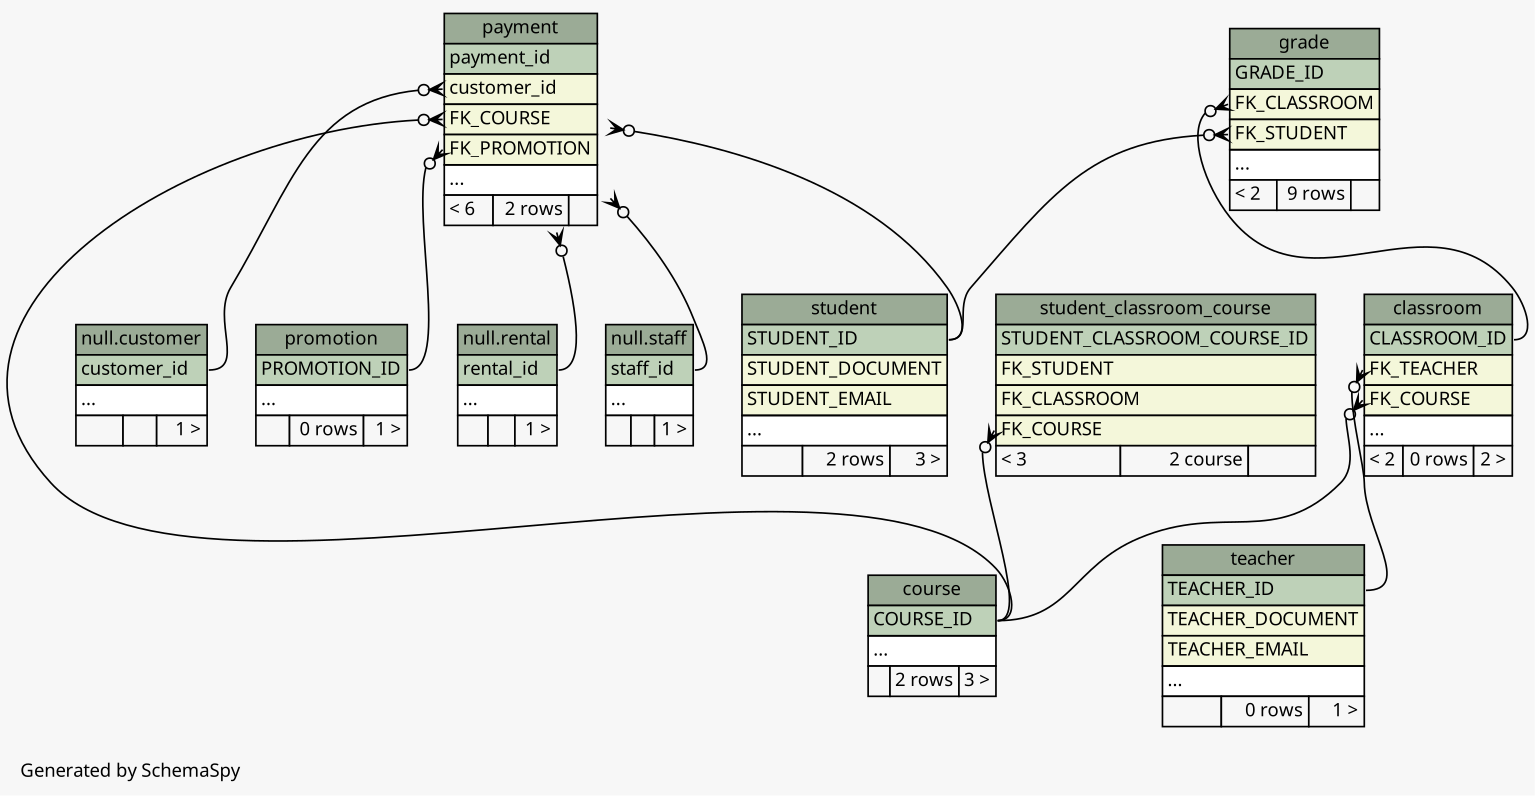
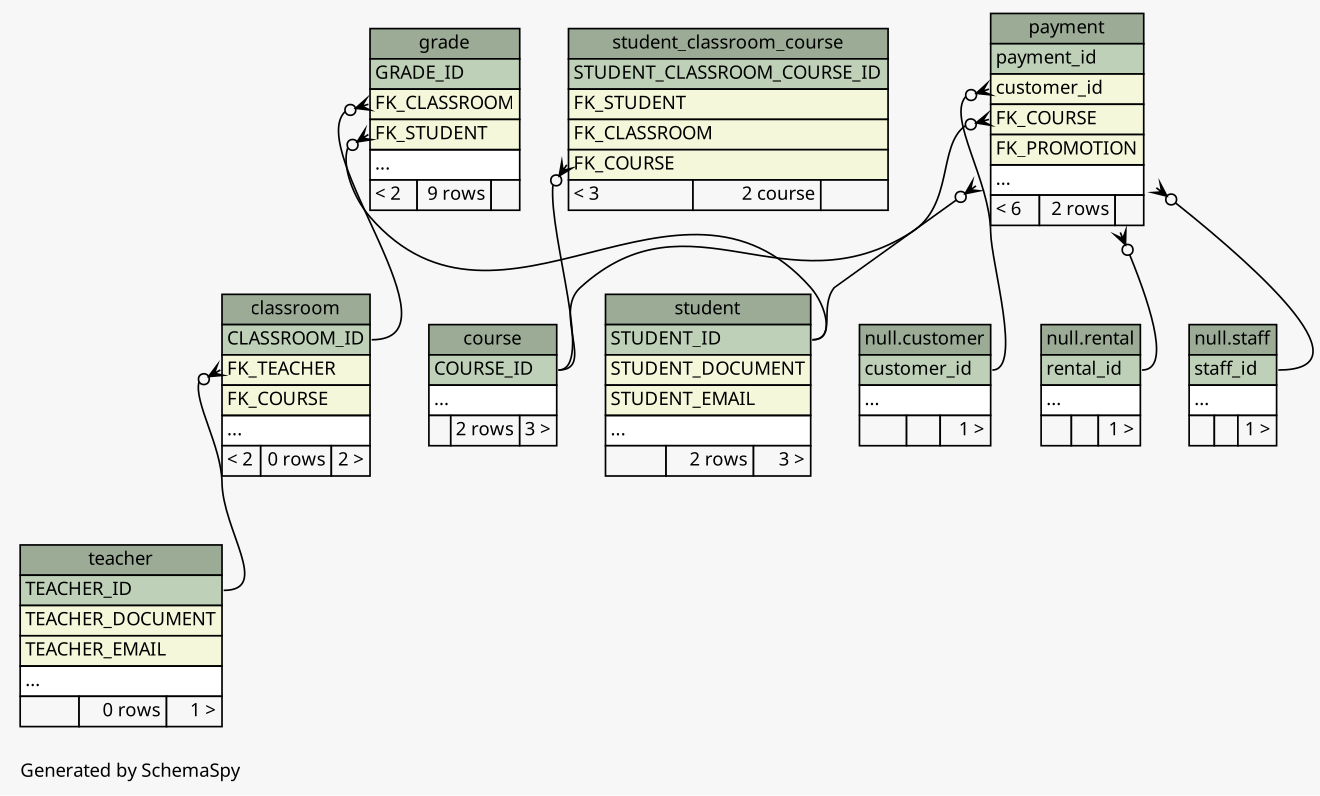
(332, 385) -> none
(1194, 524) -> none
